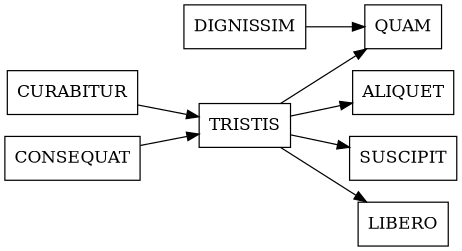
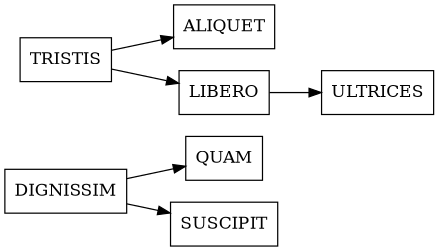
(318, 80) -> none
(72, 93) -> none
none -> (378, 93)
(314, 140) -> (142, 207)
(72, 158) -> none
